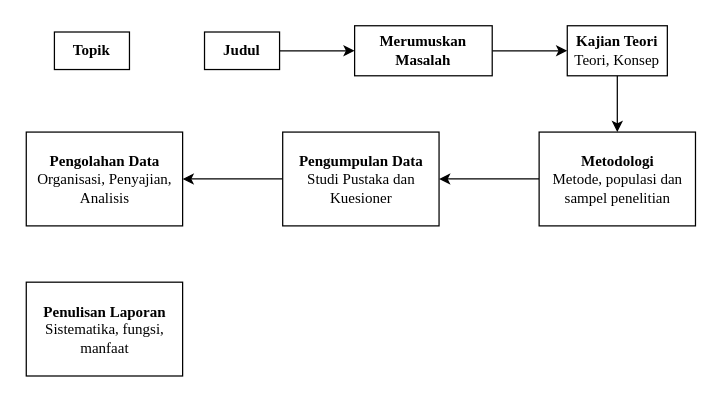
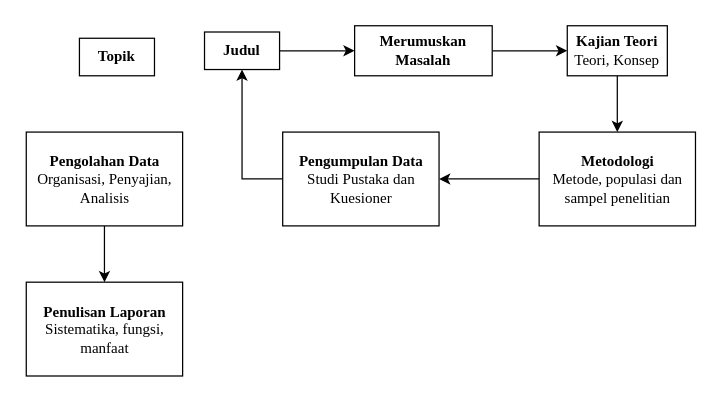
(92, 51) -> (117, 57)
(217, 179) -> (242, 130)
none -> (104, 250)
